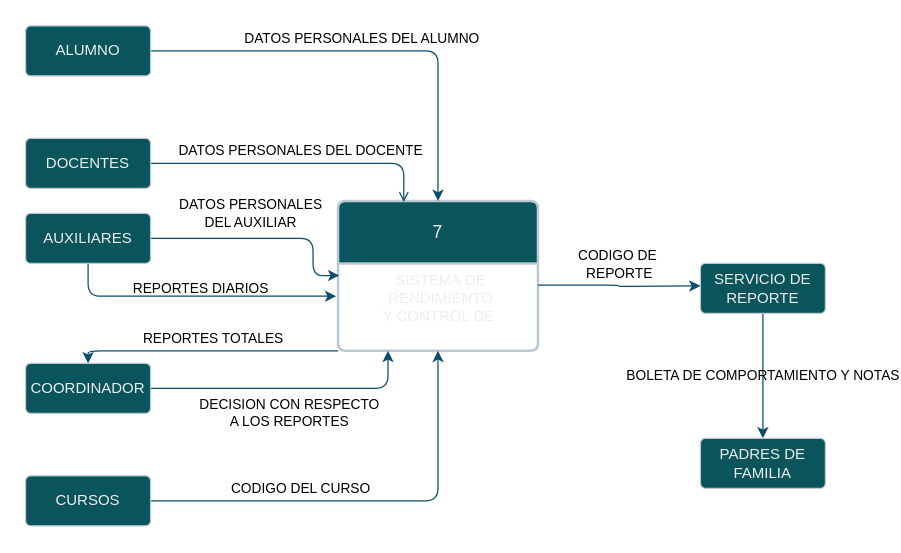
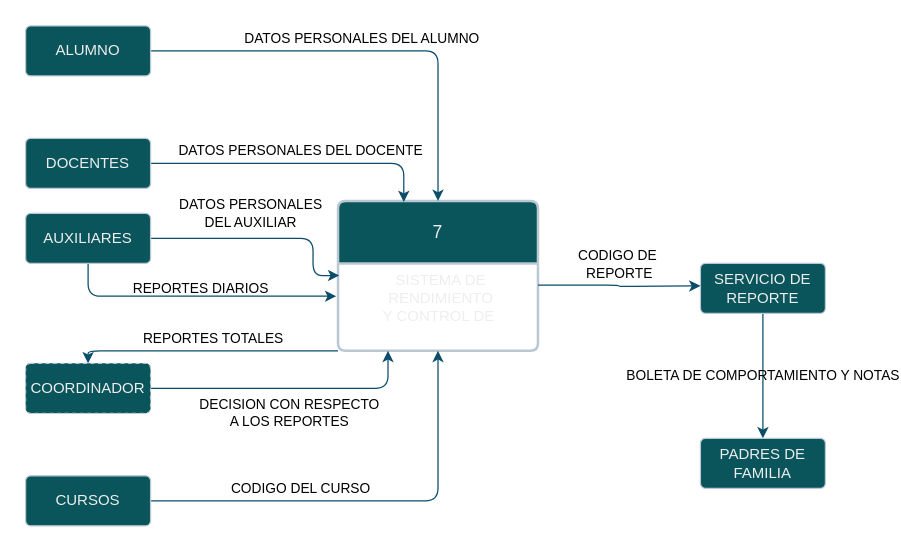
(404, 194) -> (404, 192)
(88, 388) -> (88, 388)
